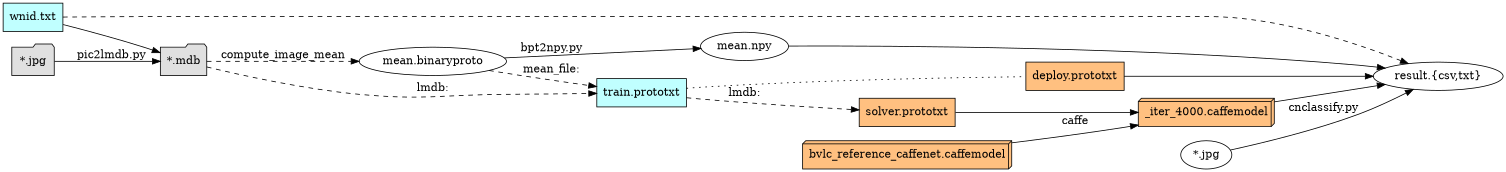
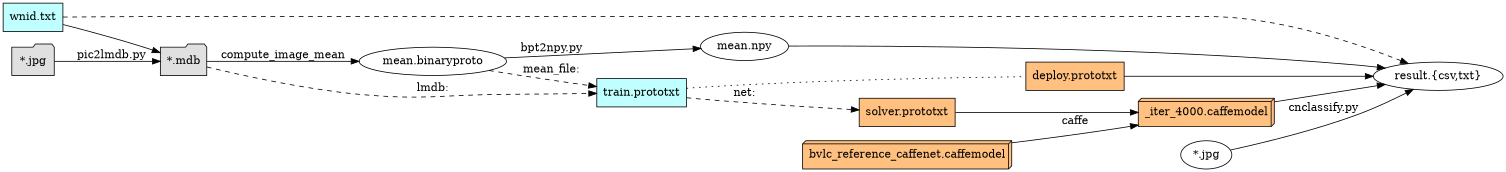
(279, 61) -> (279, 61)
(745, 93) -> (745, 93)
